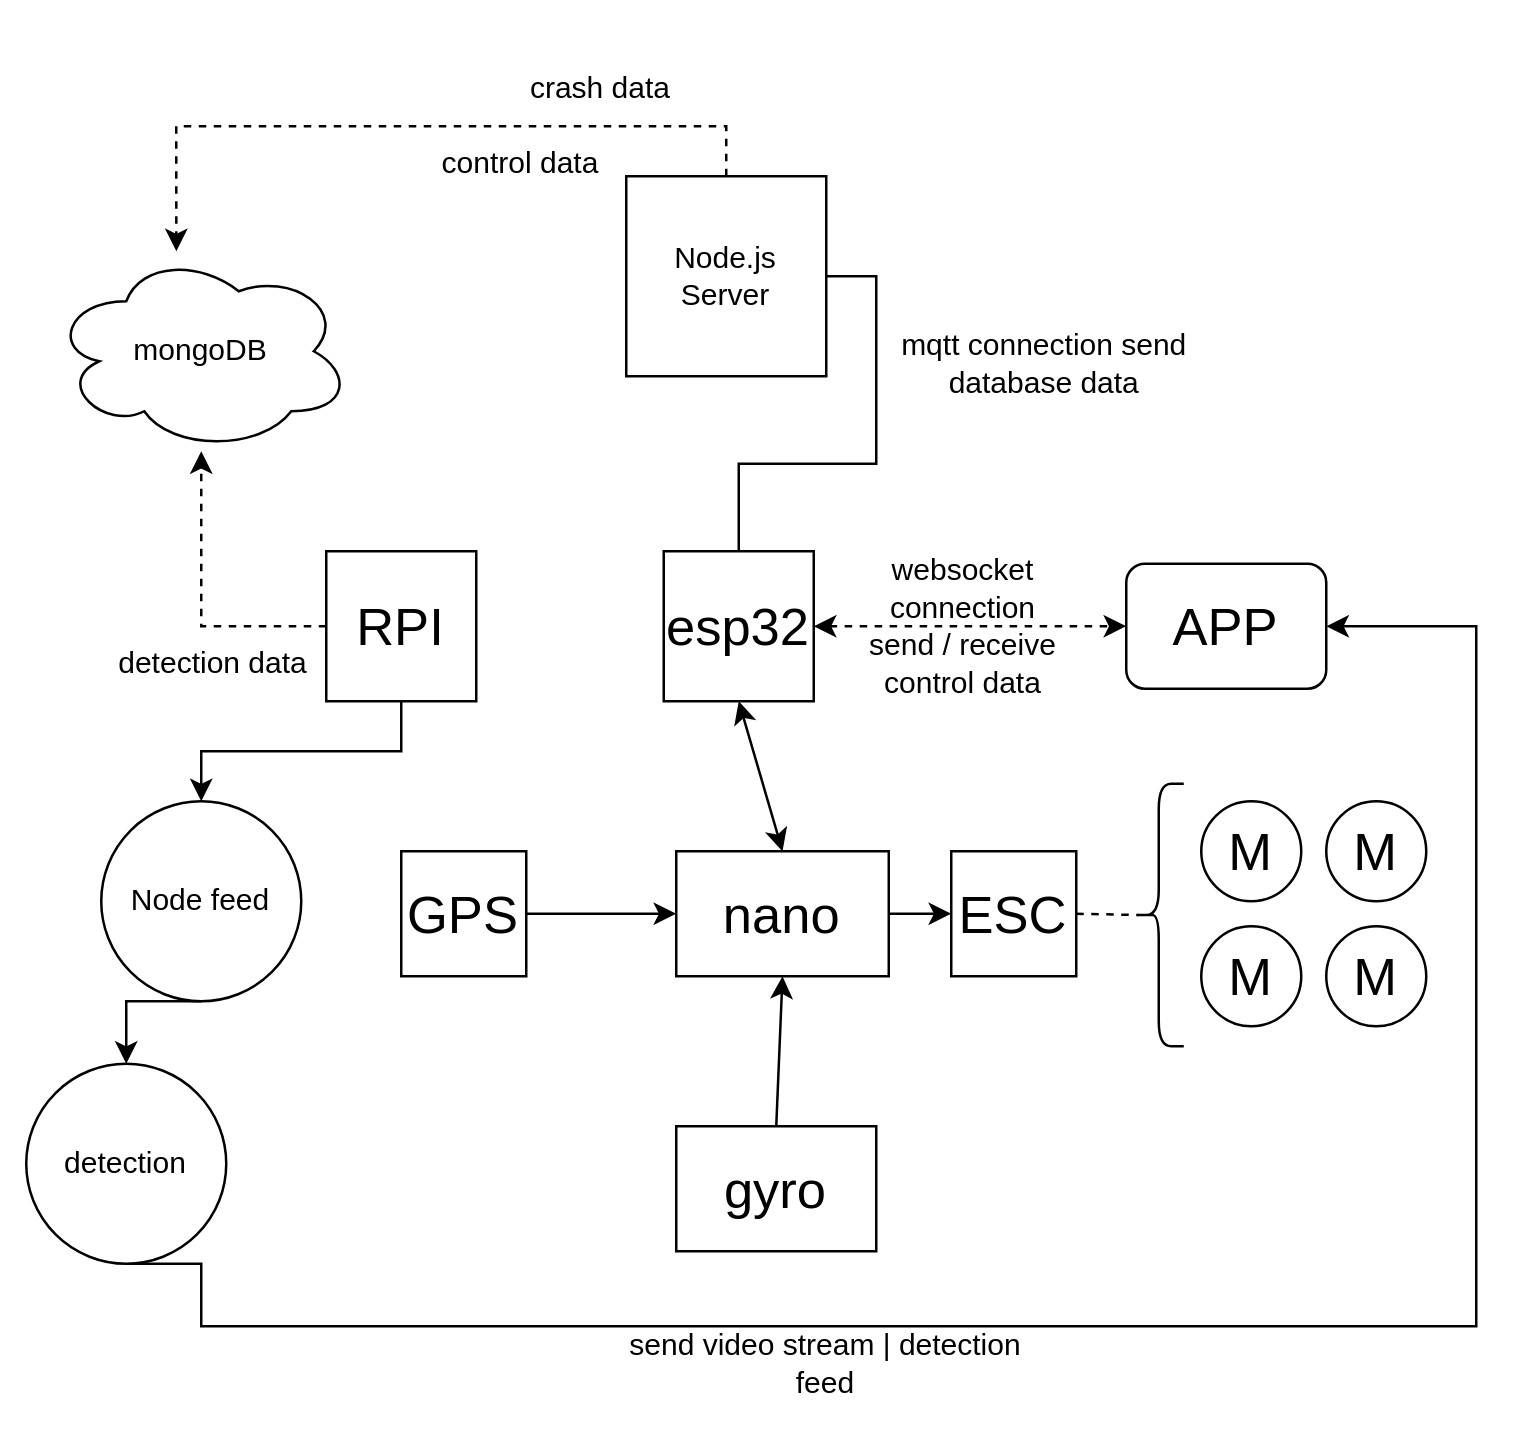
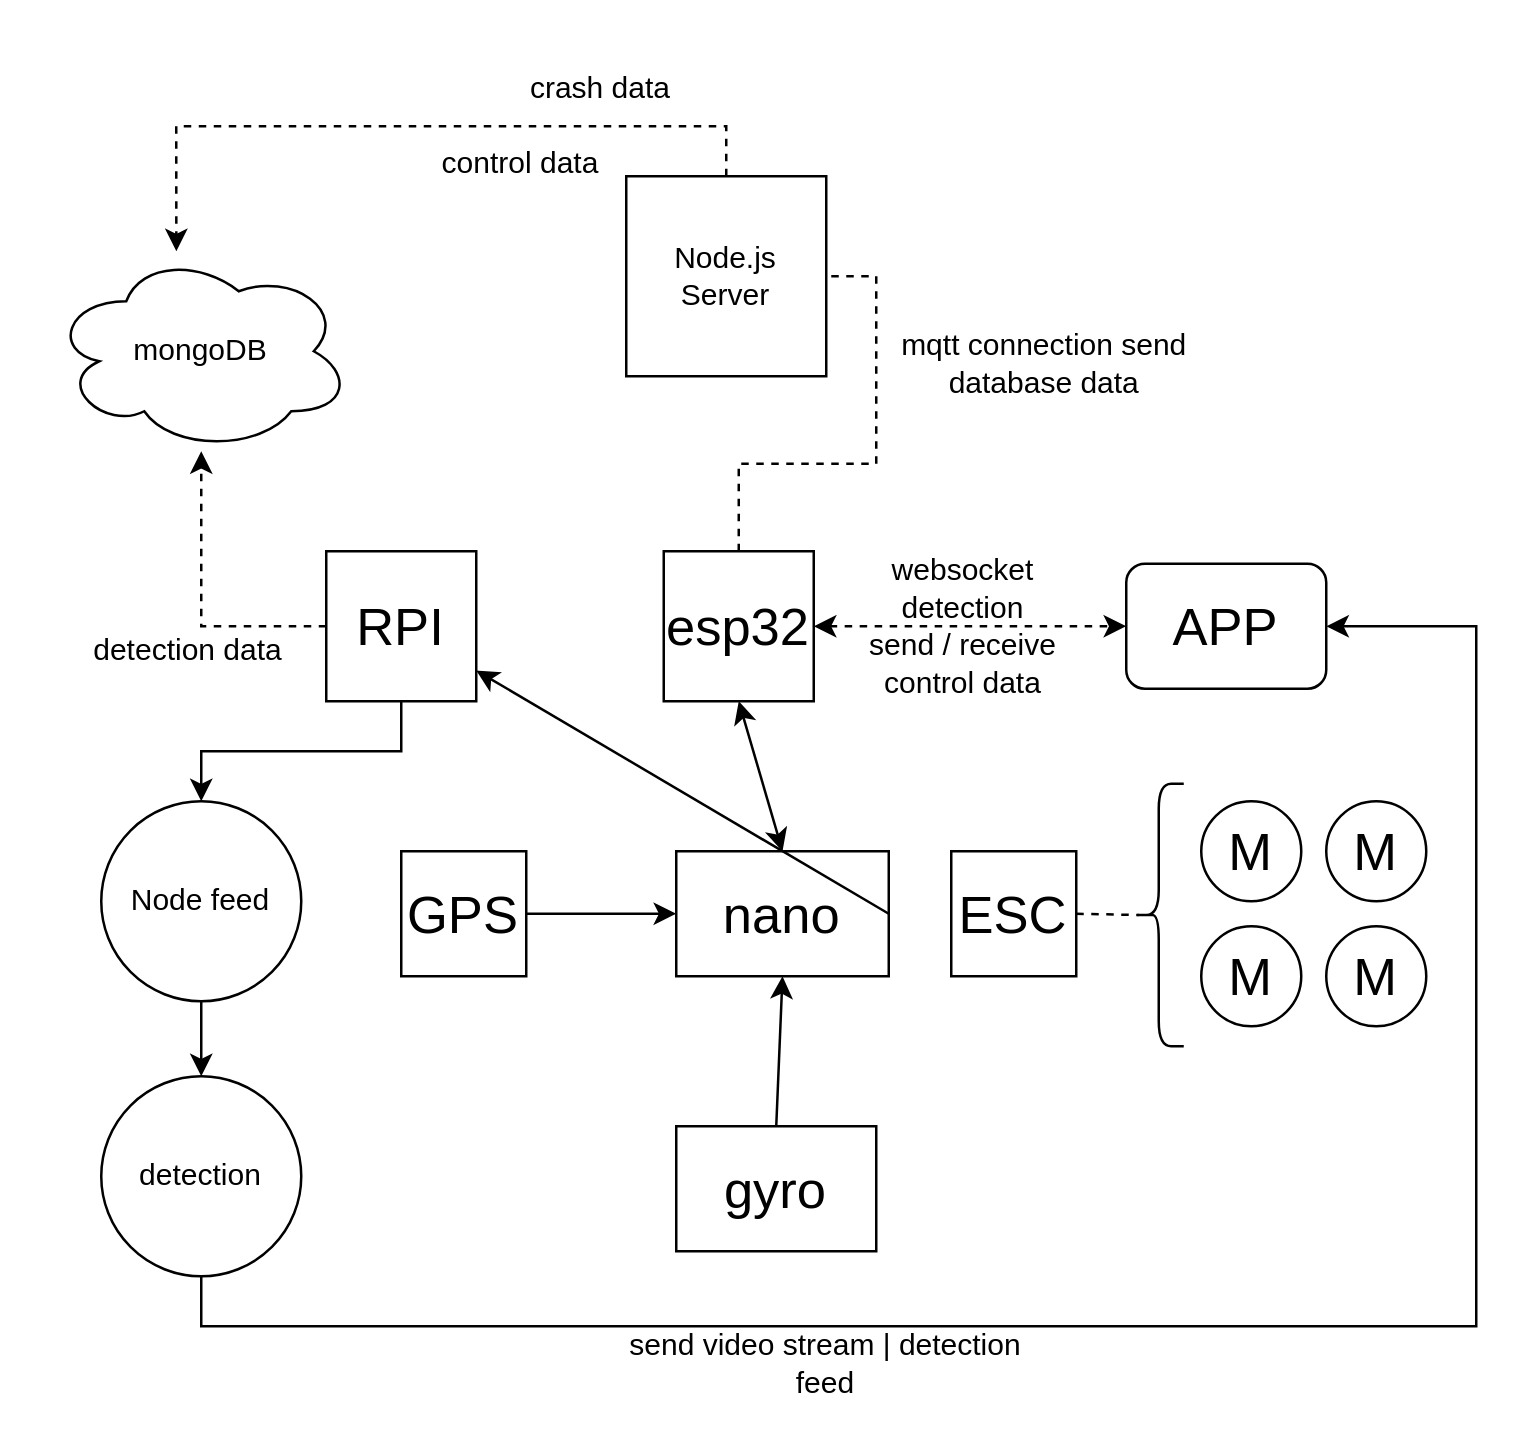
(876, 455) -> (876, 455)
(964, 589) -> (964, 589)
(214, 664) -> (189, 651)
(912, 914) -> (689, 796)
(126, 1164) -> (201, 1176)
